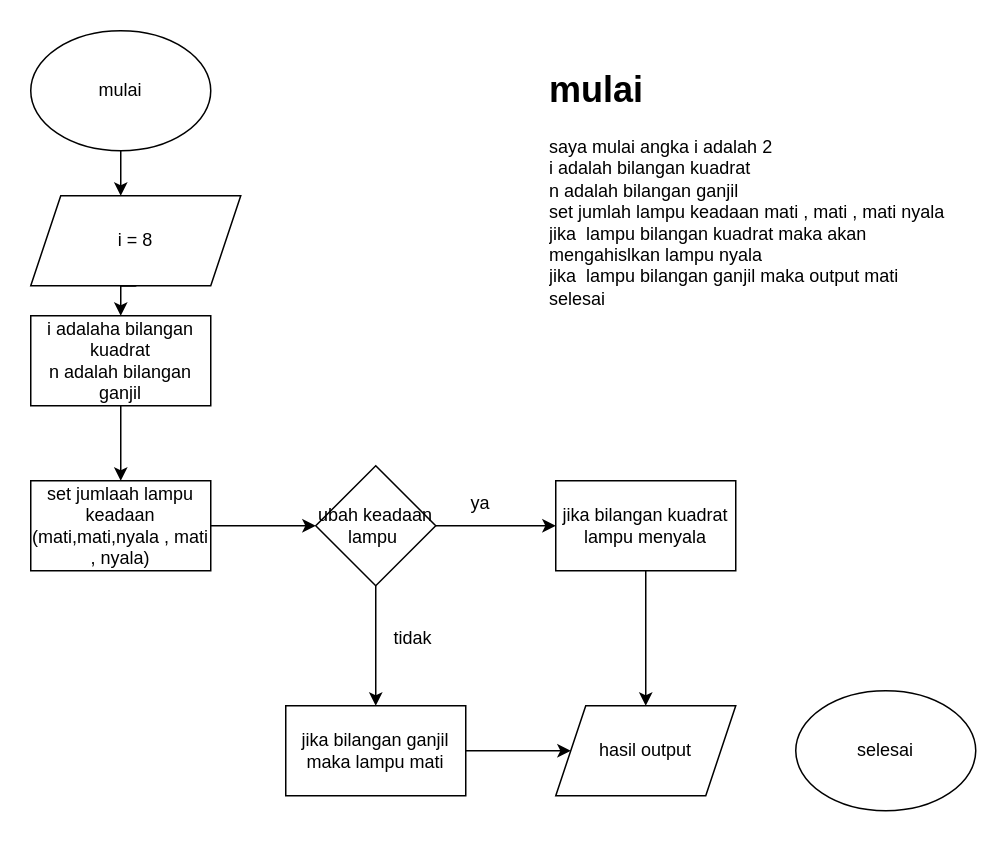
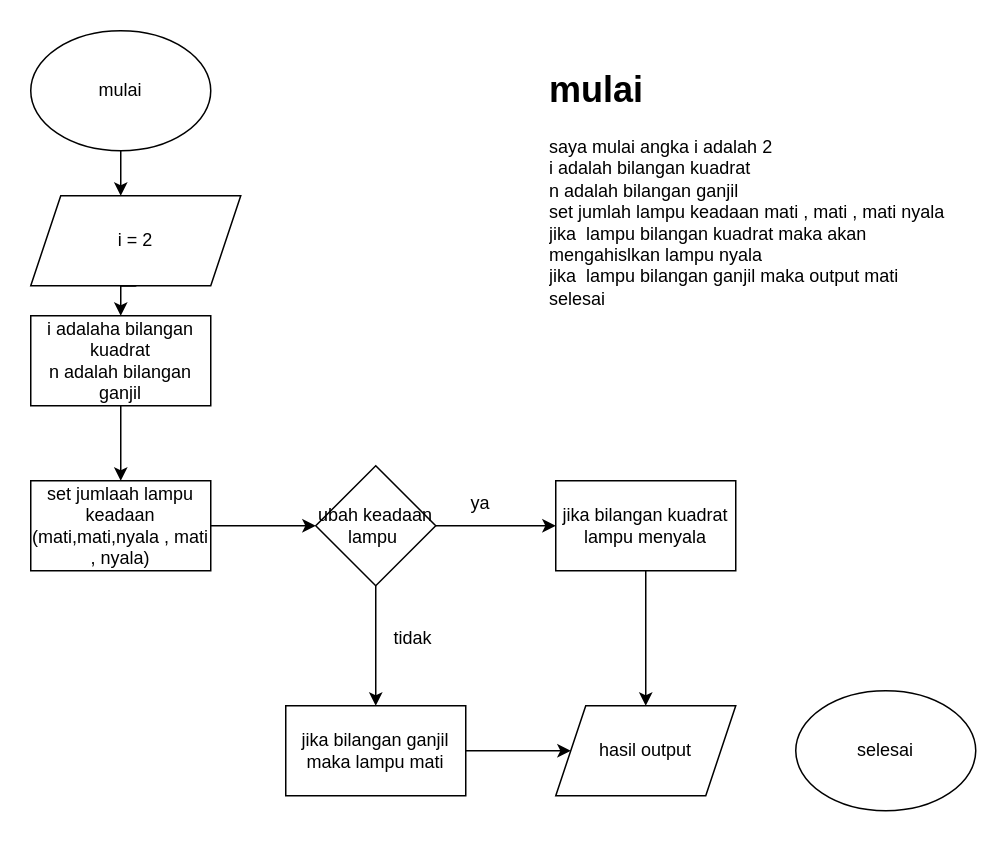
(136, 241) -> (136, 241)
